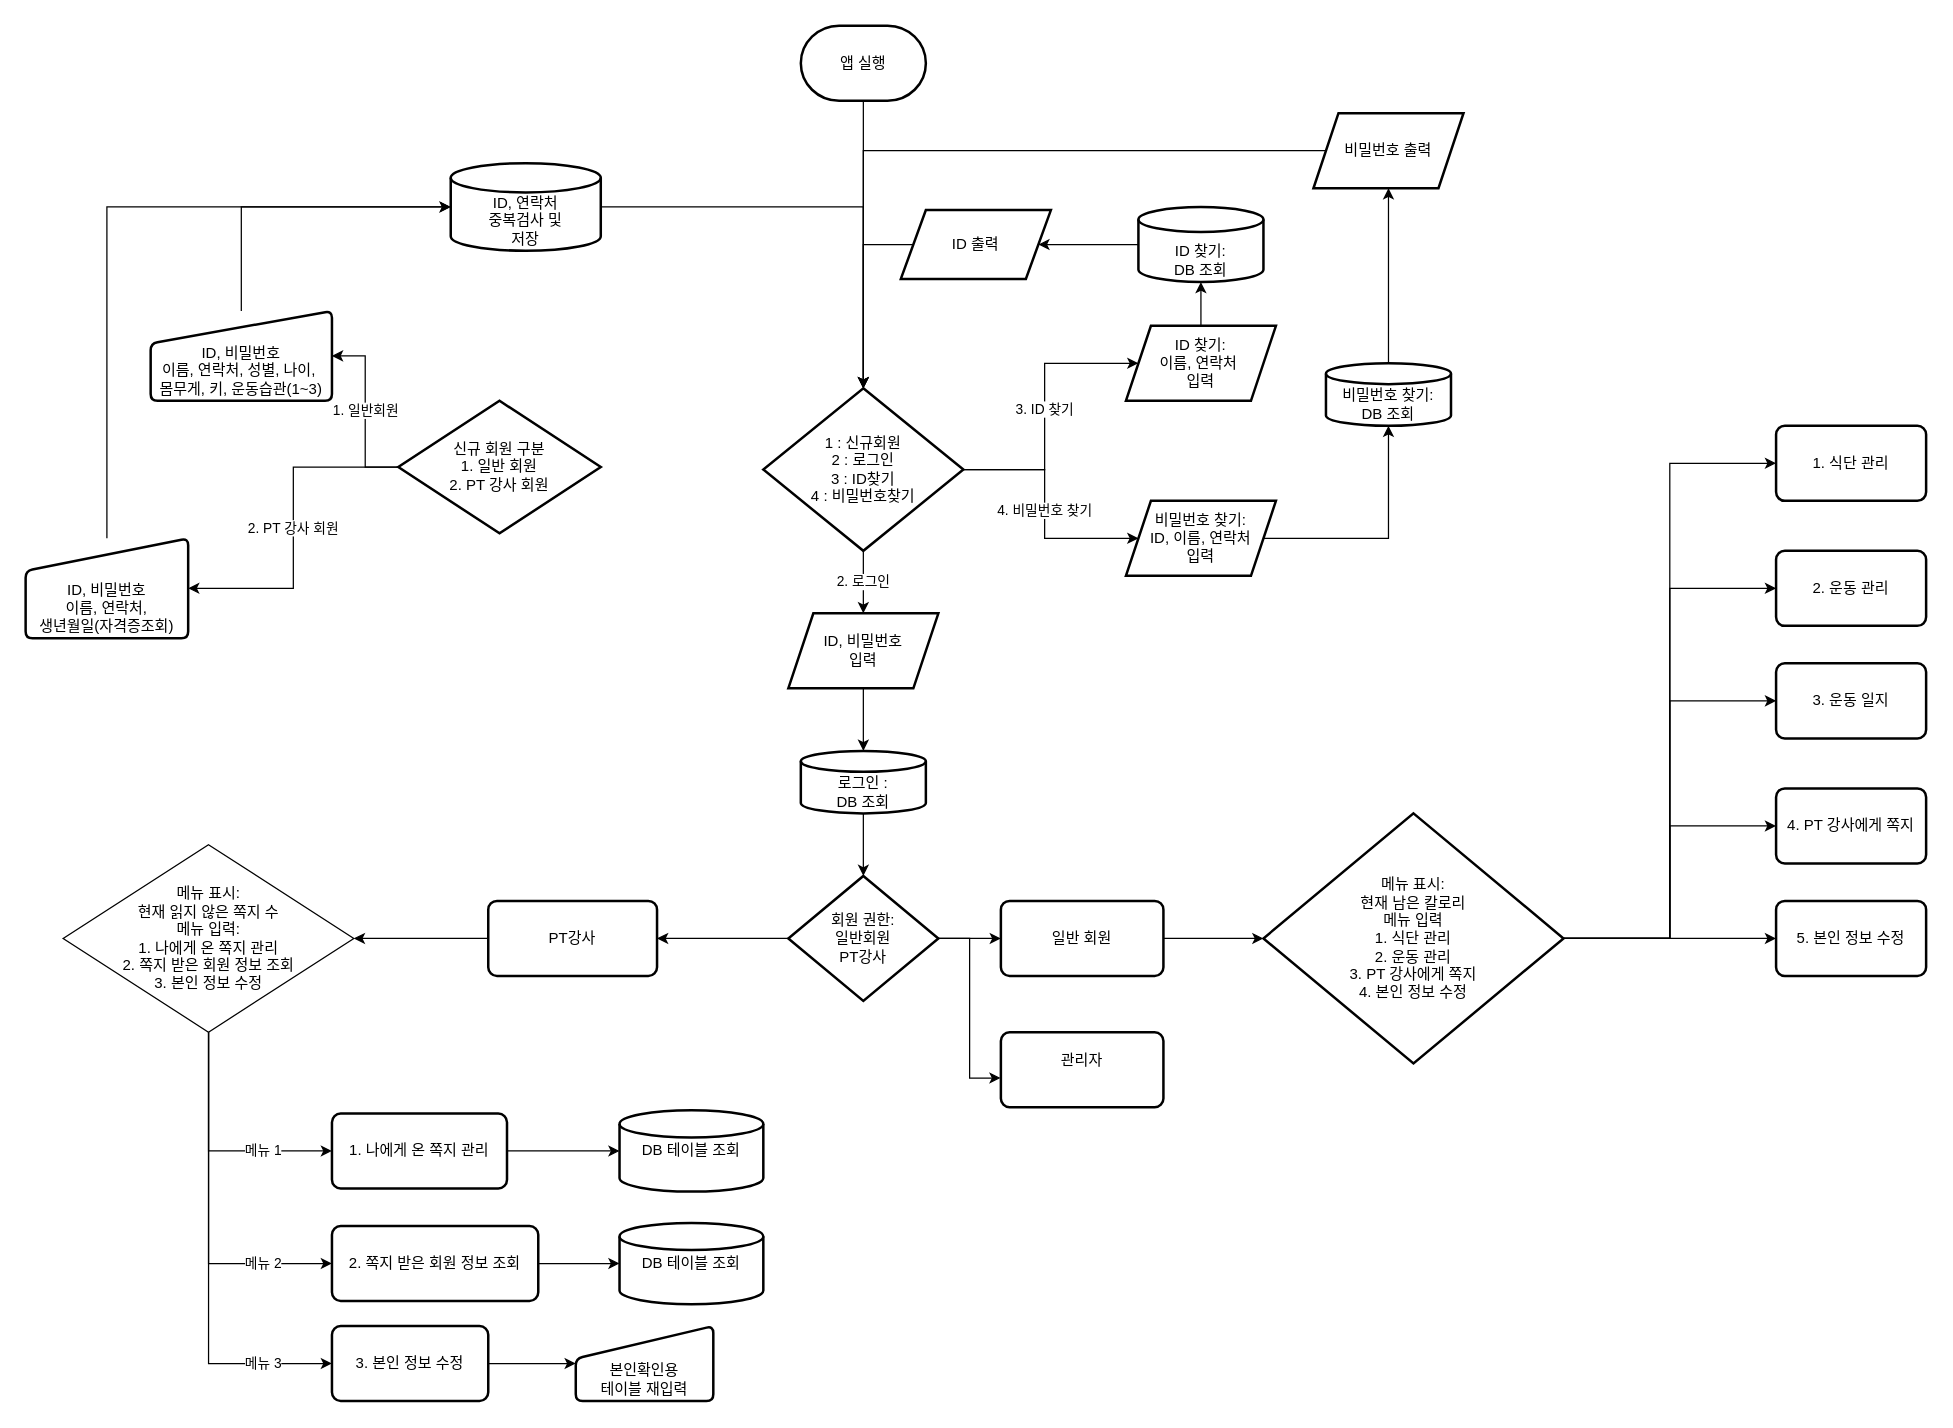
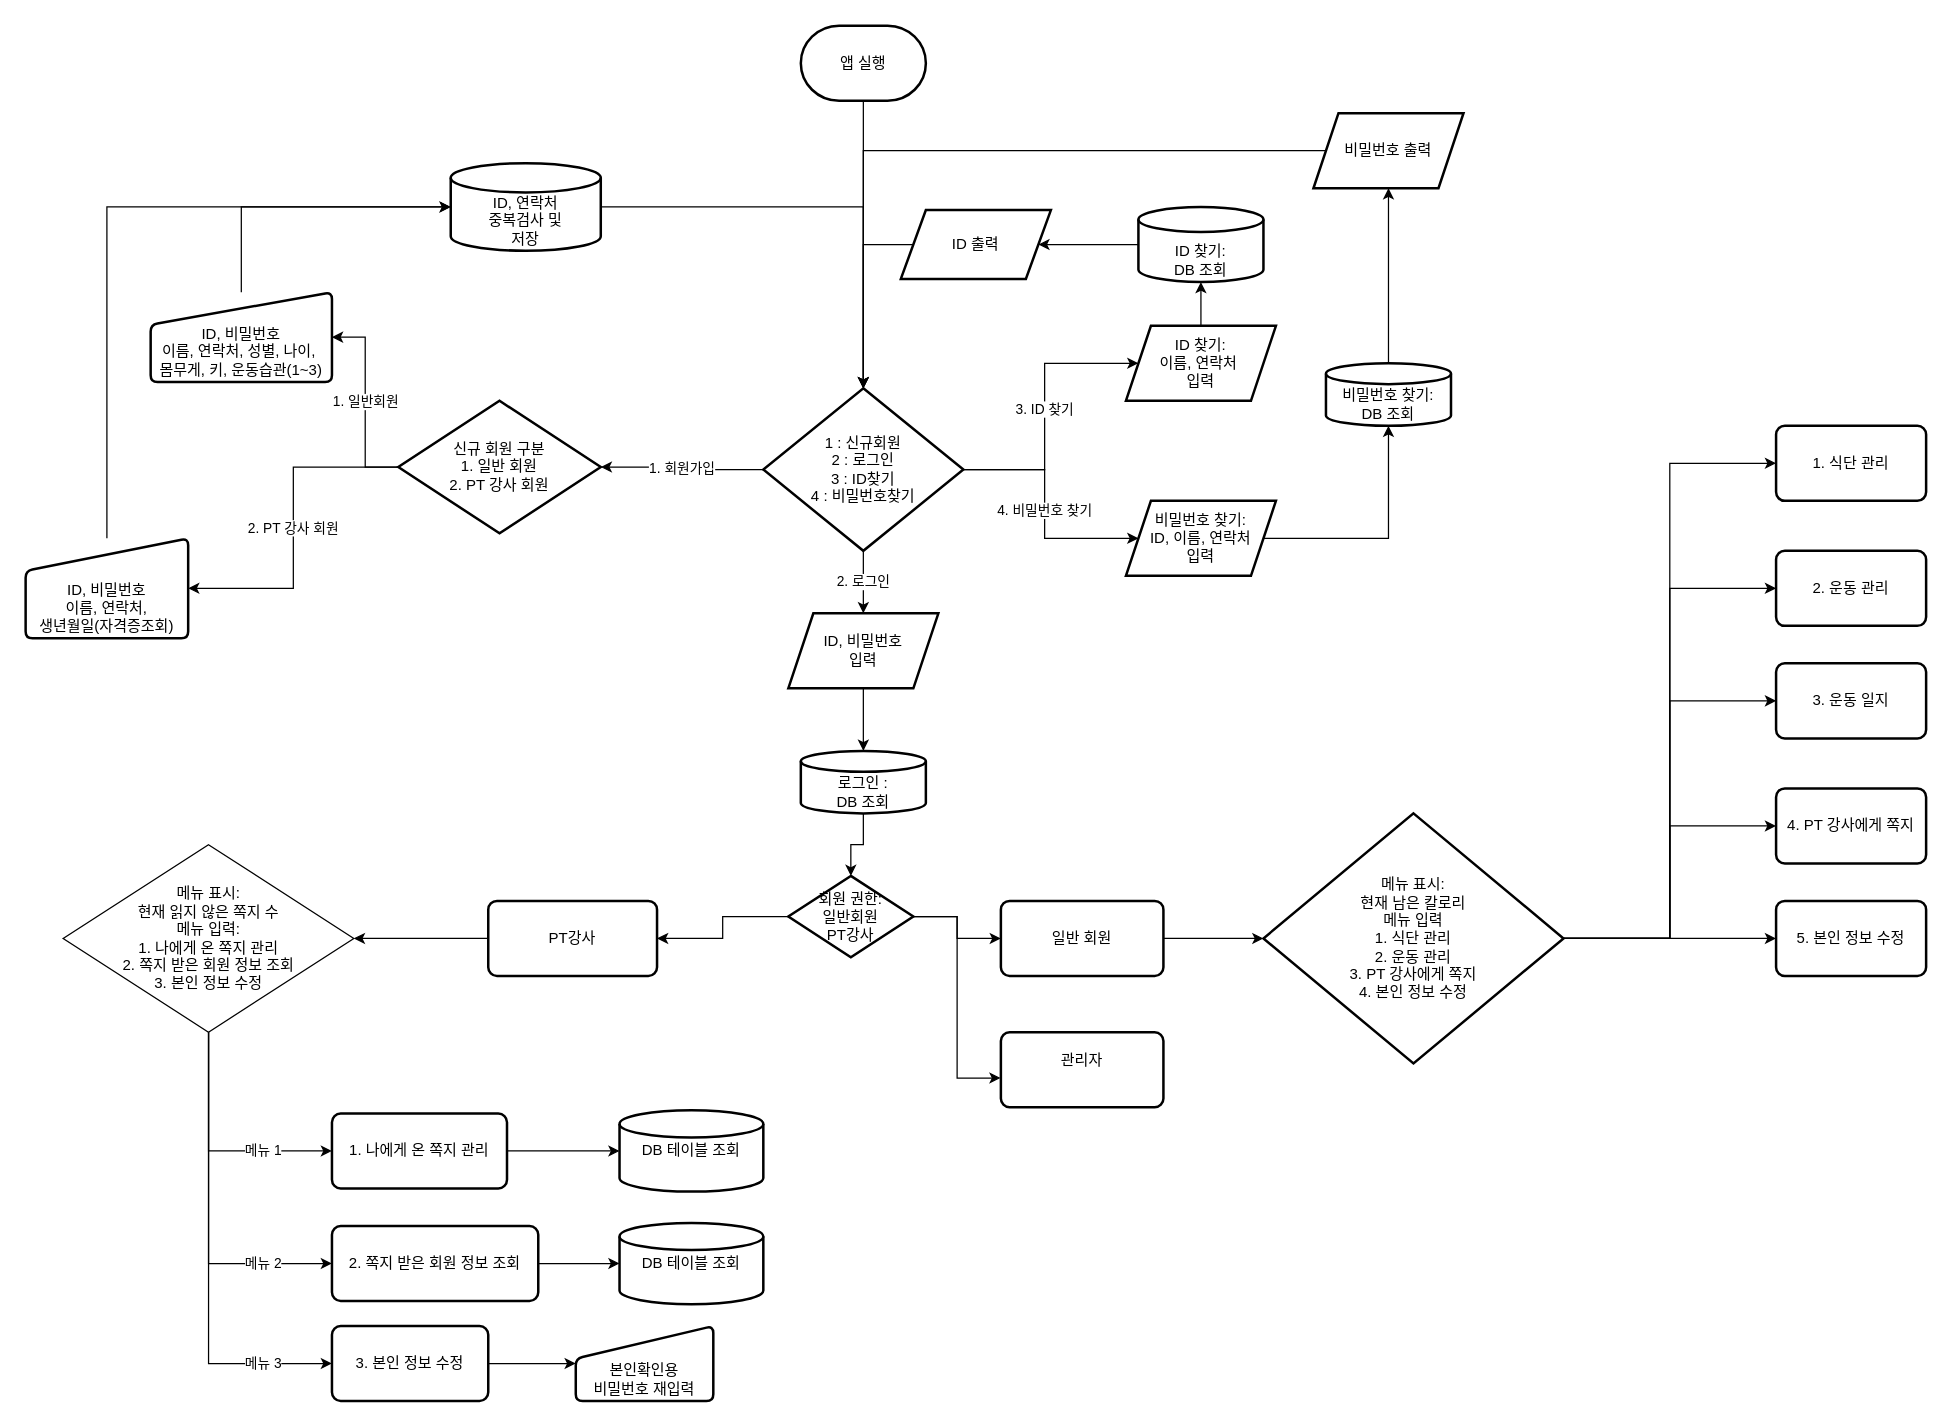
(241, 356) -> (241, 337)
none -> (713, 469)
(863, 938) -> (851, 916)
(644, 1379) -> (644, 1379)
